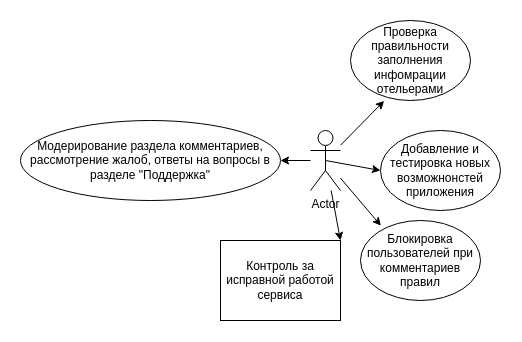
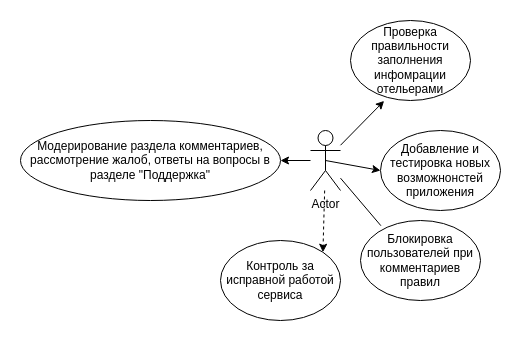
(335, 212) -> (324, 218)
(375, 219) -> (378, 222)
(281, 281) -> (281, 281)
